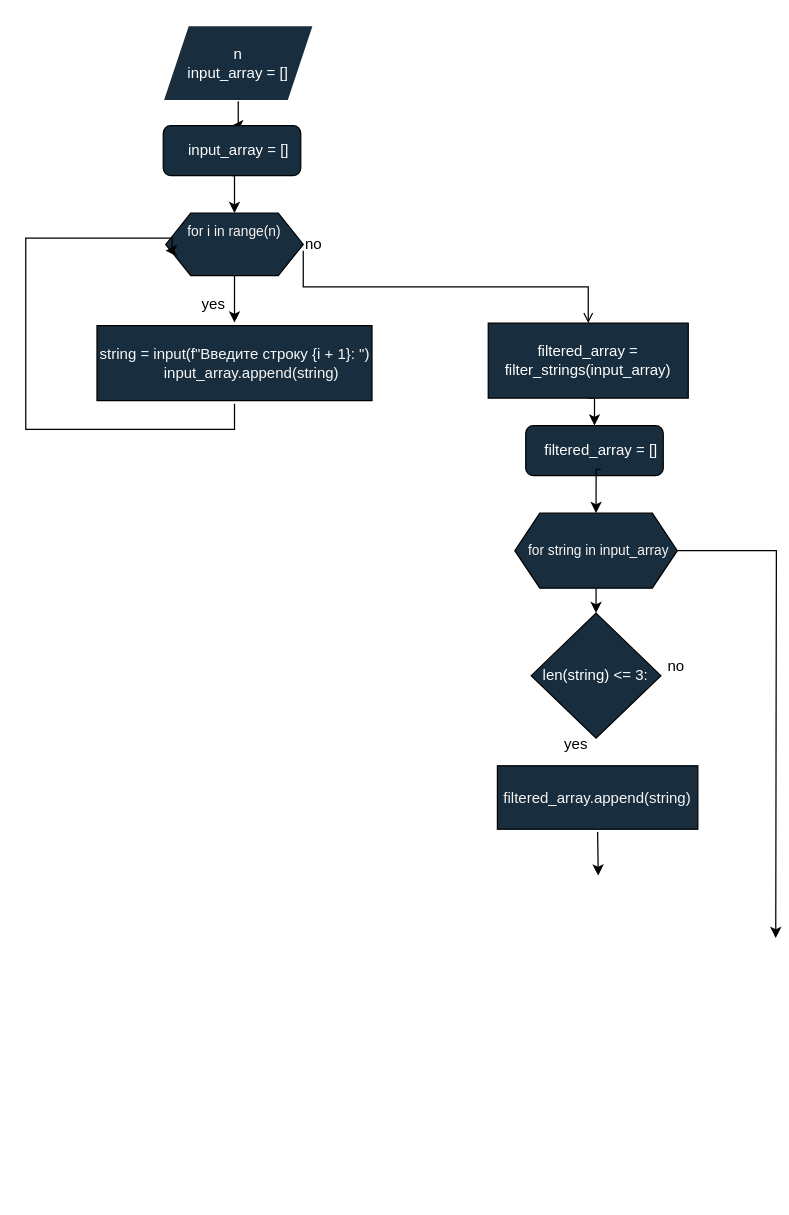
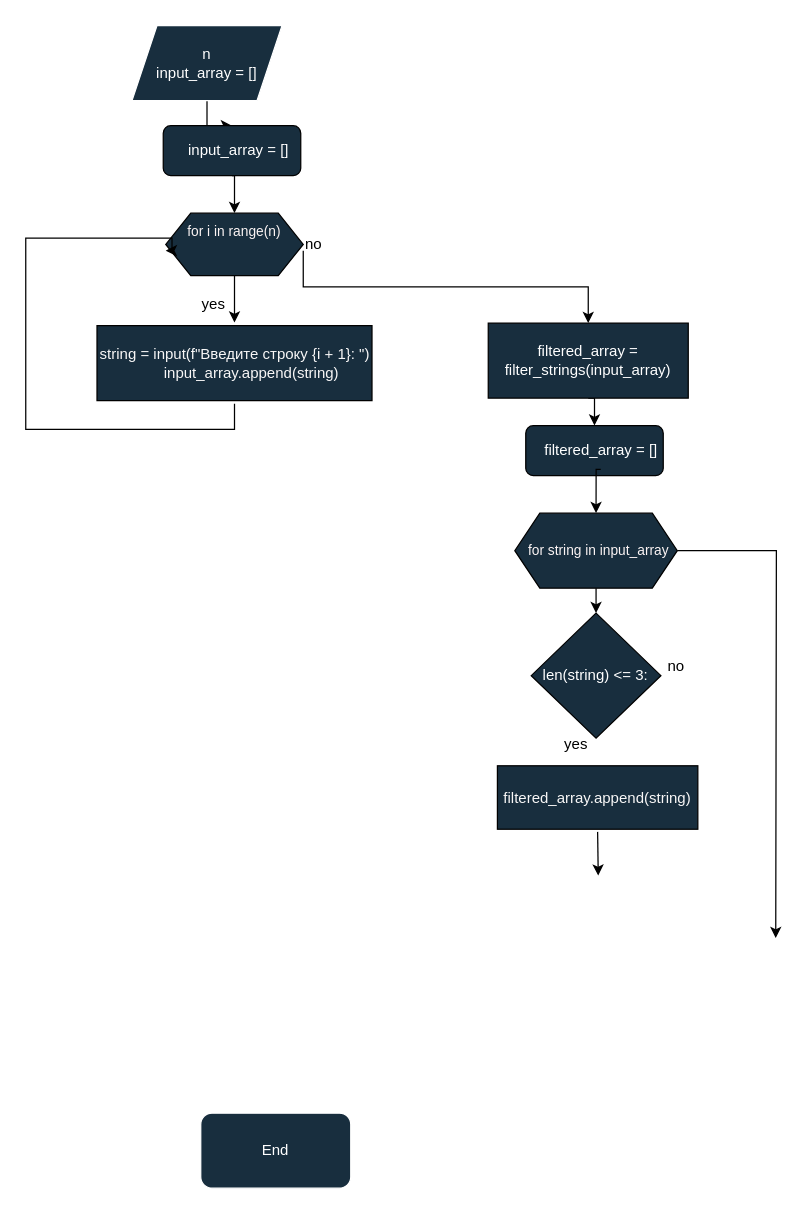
(238, 63) -> (207, 63)
(588, 315) -> (588, 313)
none -> (276, 1151)
